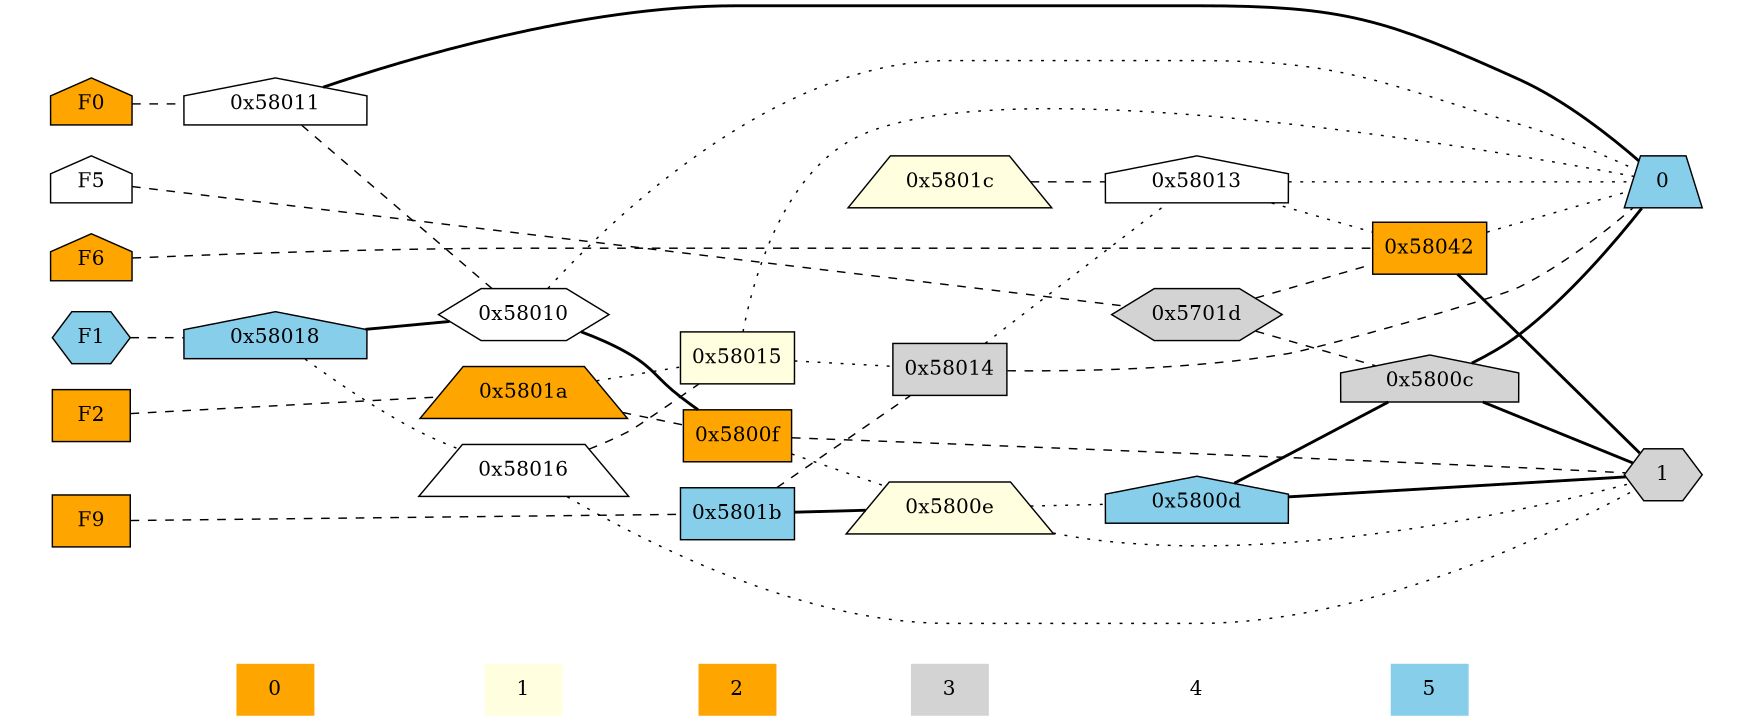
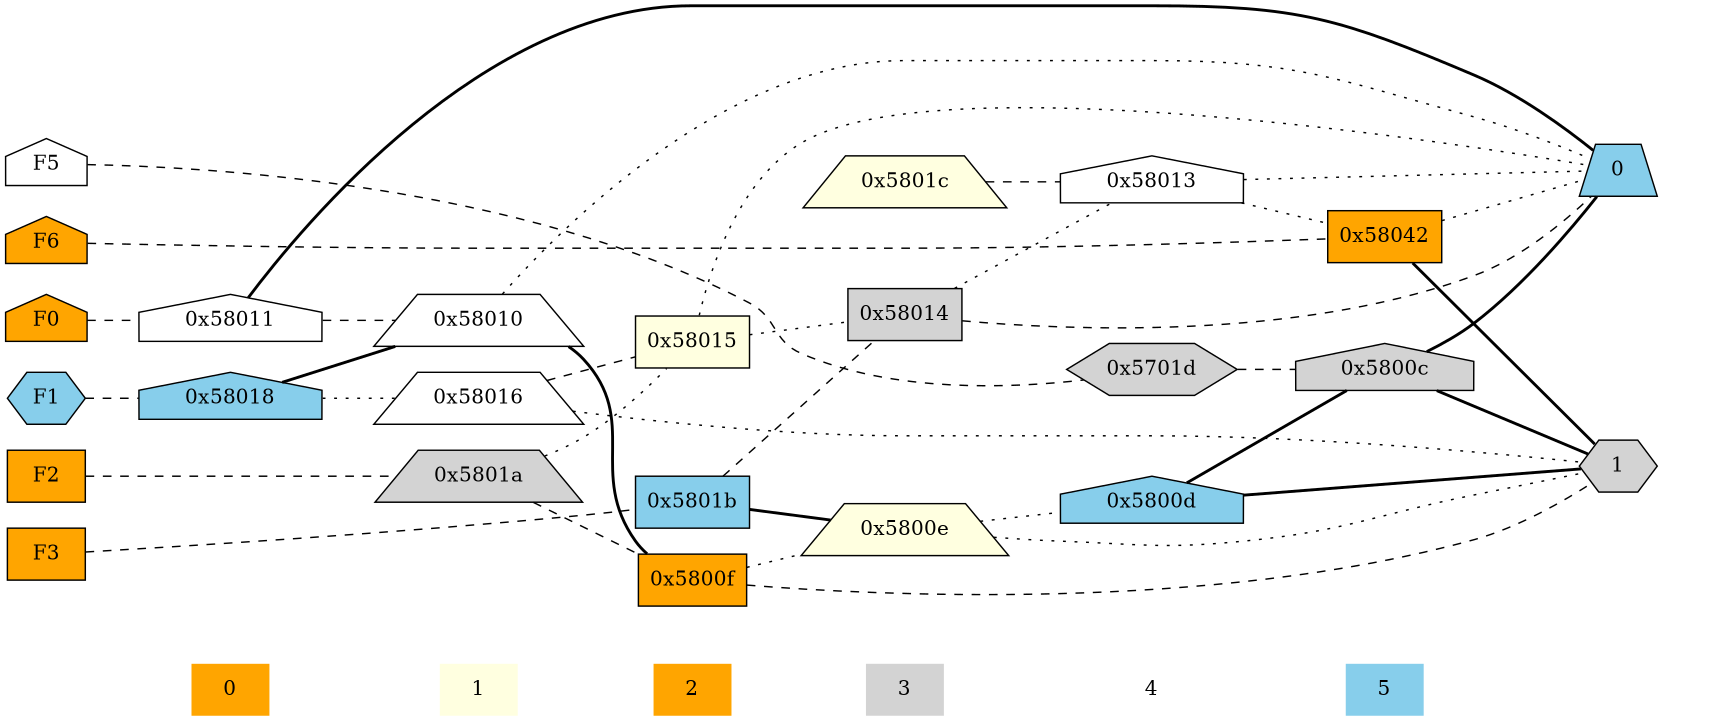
(1314, 281) -> none
(524, 315) -> (479, 320)
(524, 393) -> (479, 476)
(91, 521) -> (46, 554)
